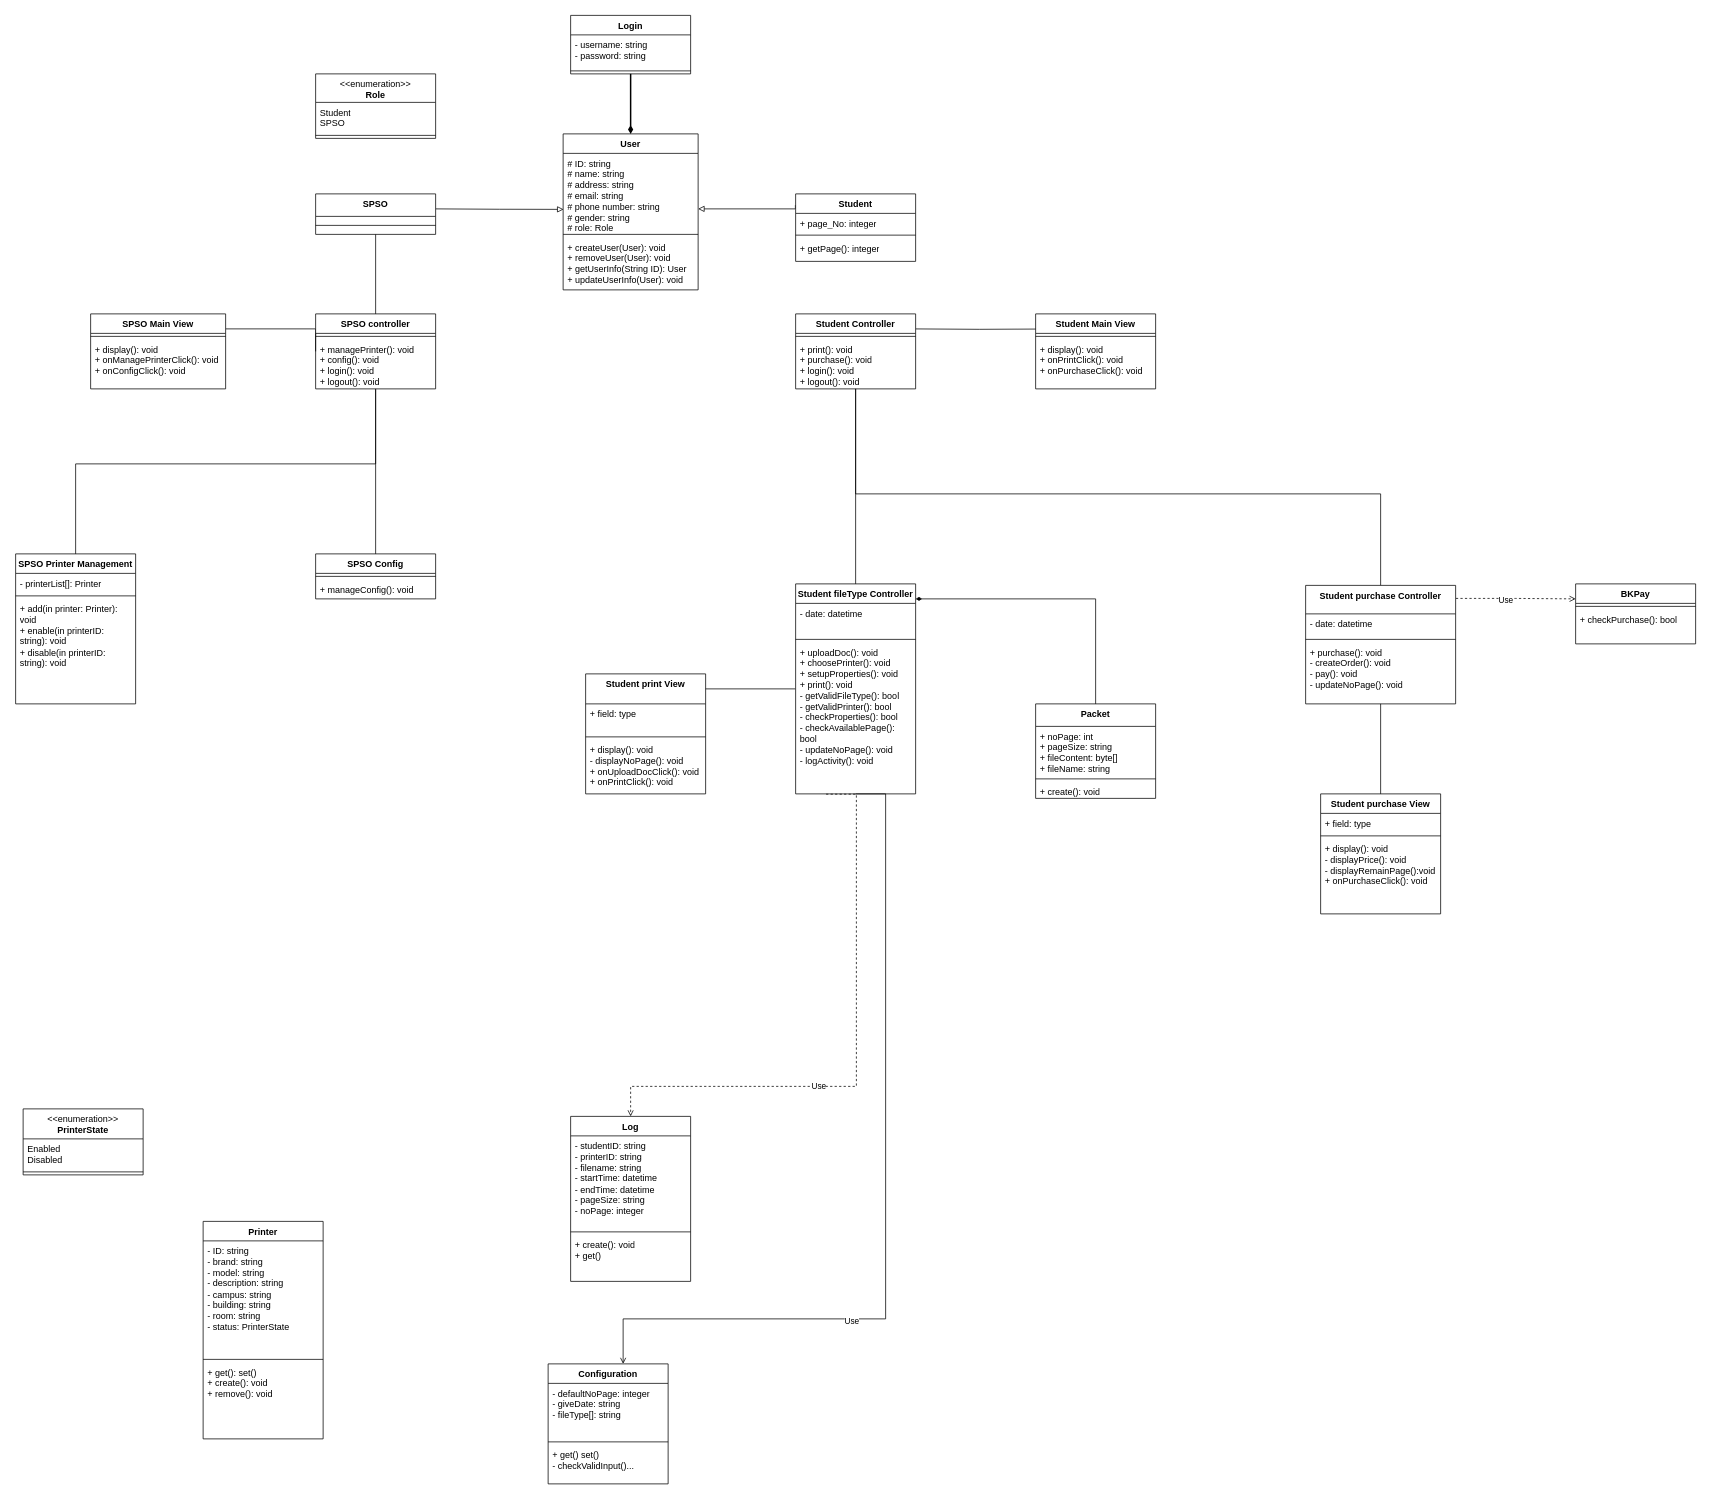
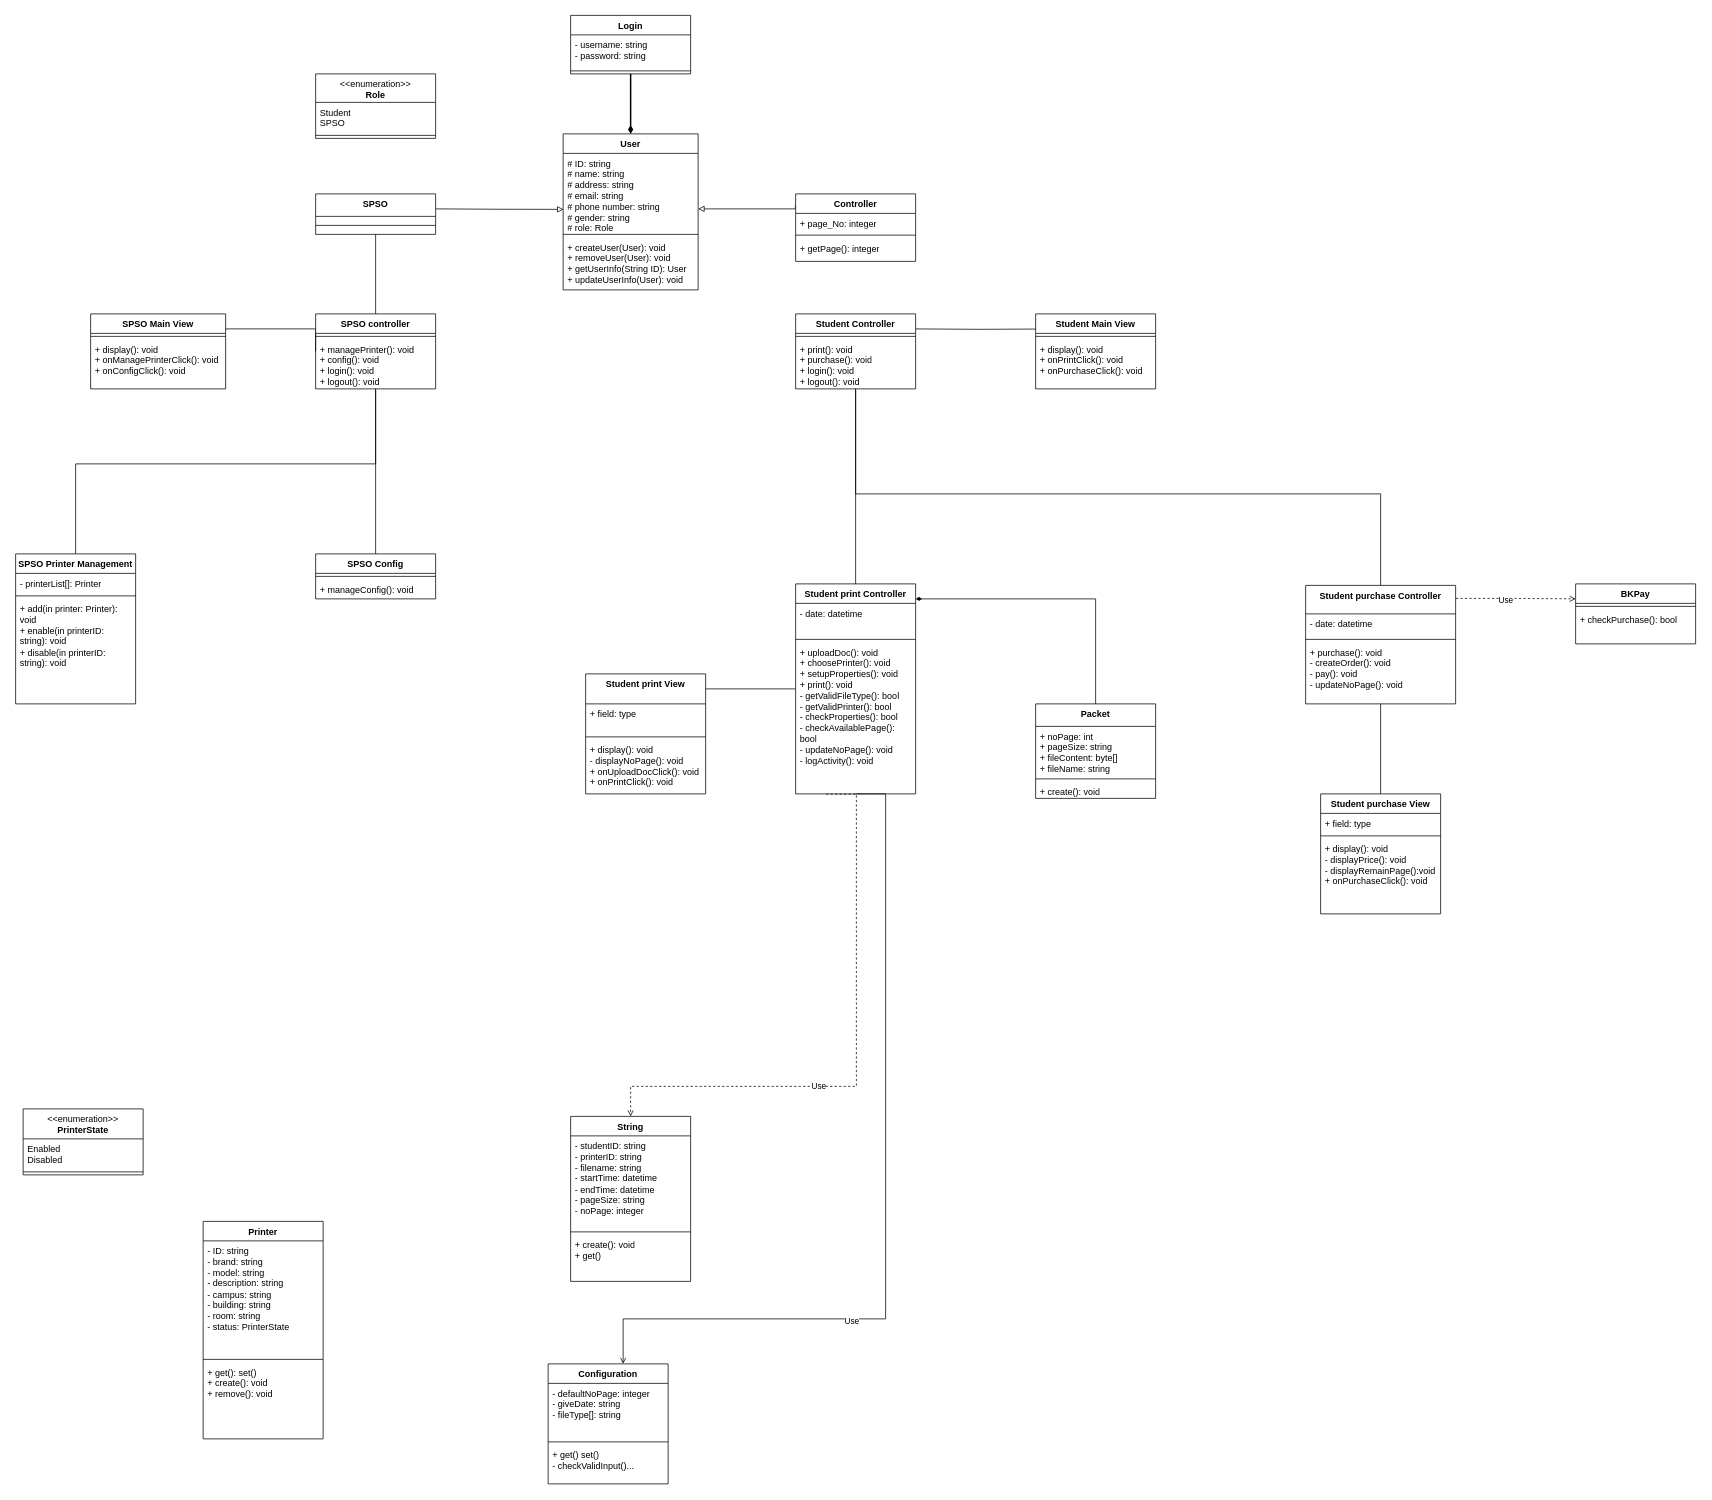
(855, 205) -> (855, 205)
(855, 600) -> (855, 595)
(630, 1127) -> (630, 1127)
